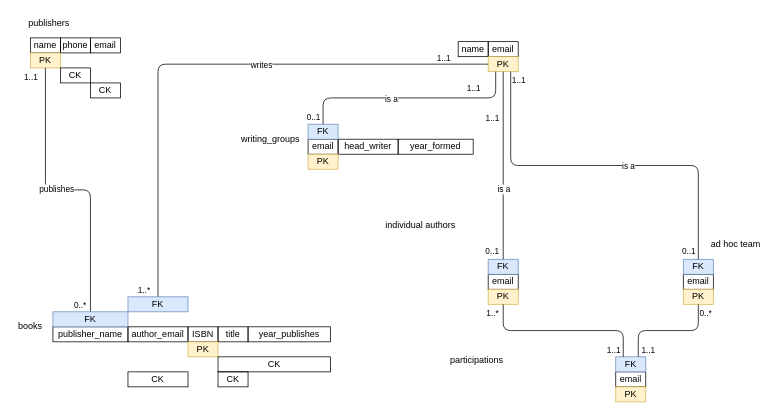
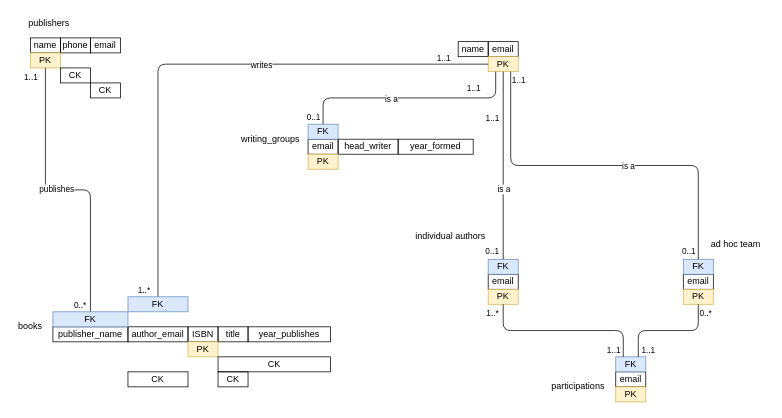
(420, 225) -> (450, 237)
(477, 360) -> (578, 387)
